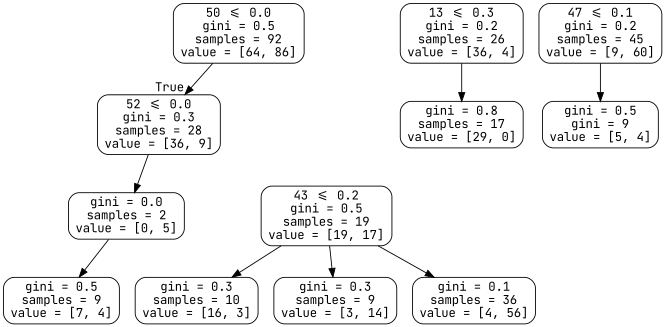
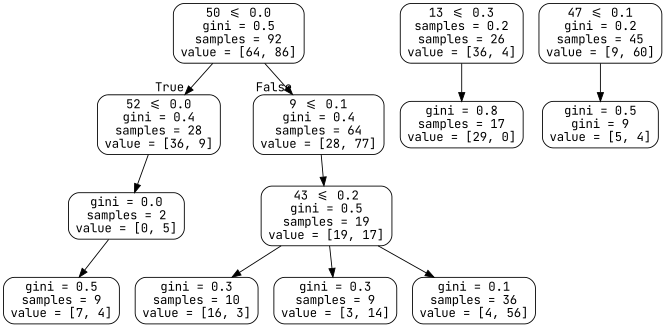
(462, 33) -> (462, 33)
(159, 125) -> (159, 125)
none -> (319, 125)
